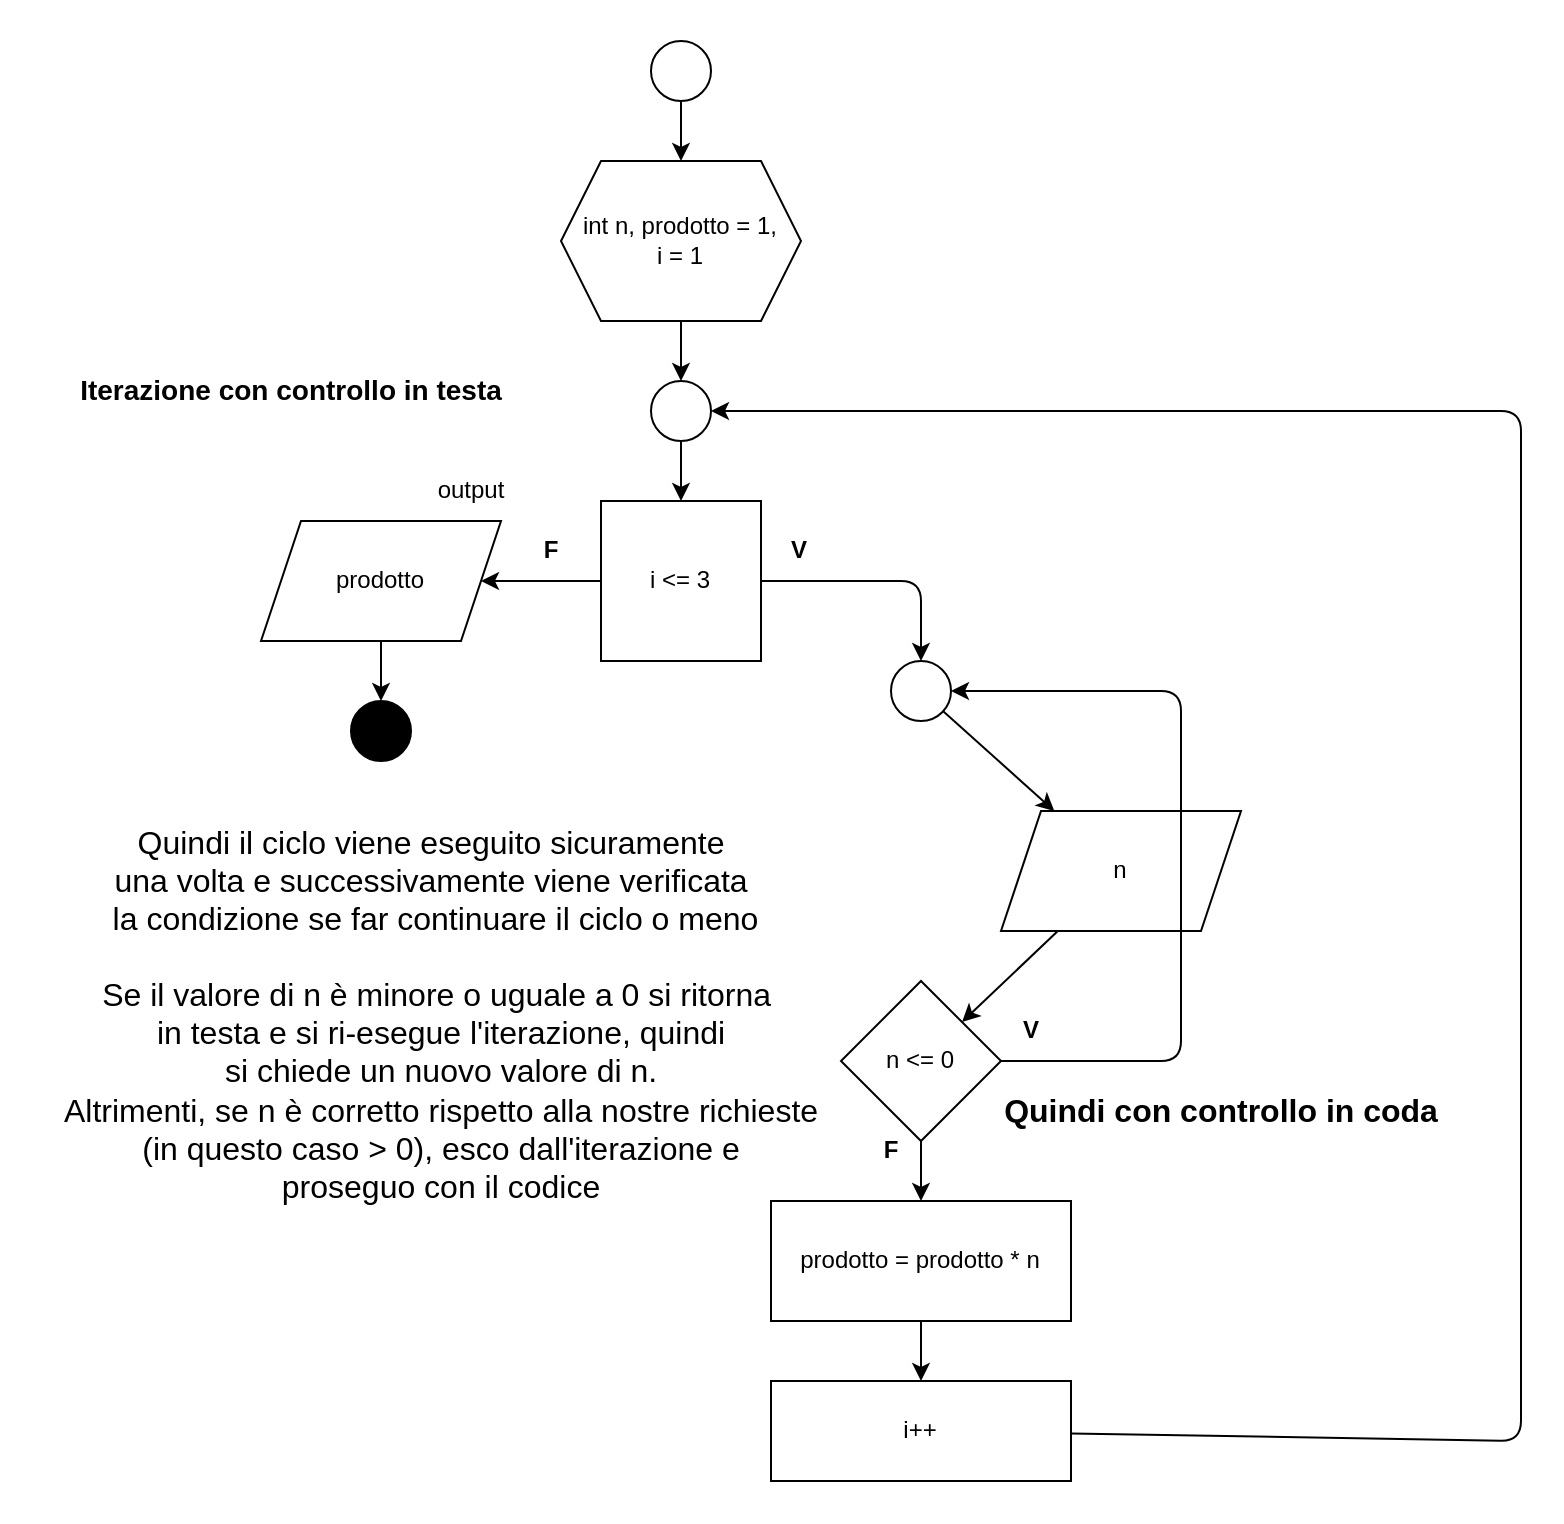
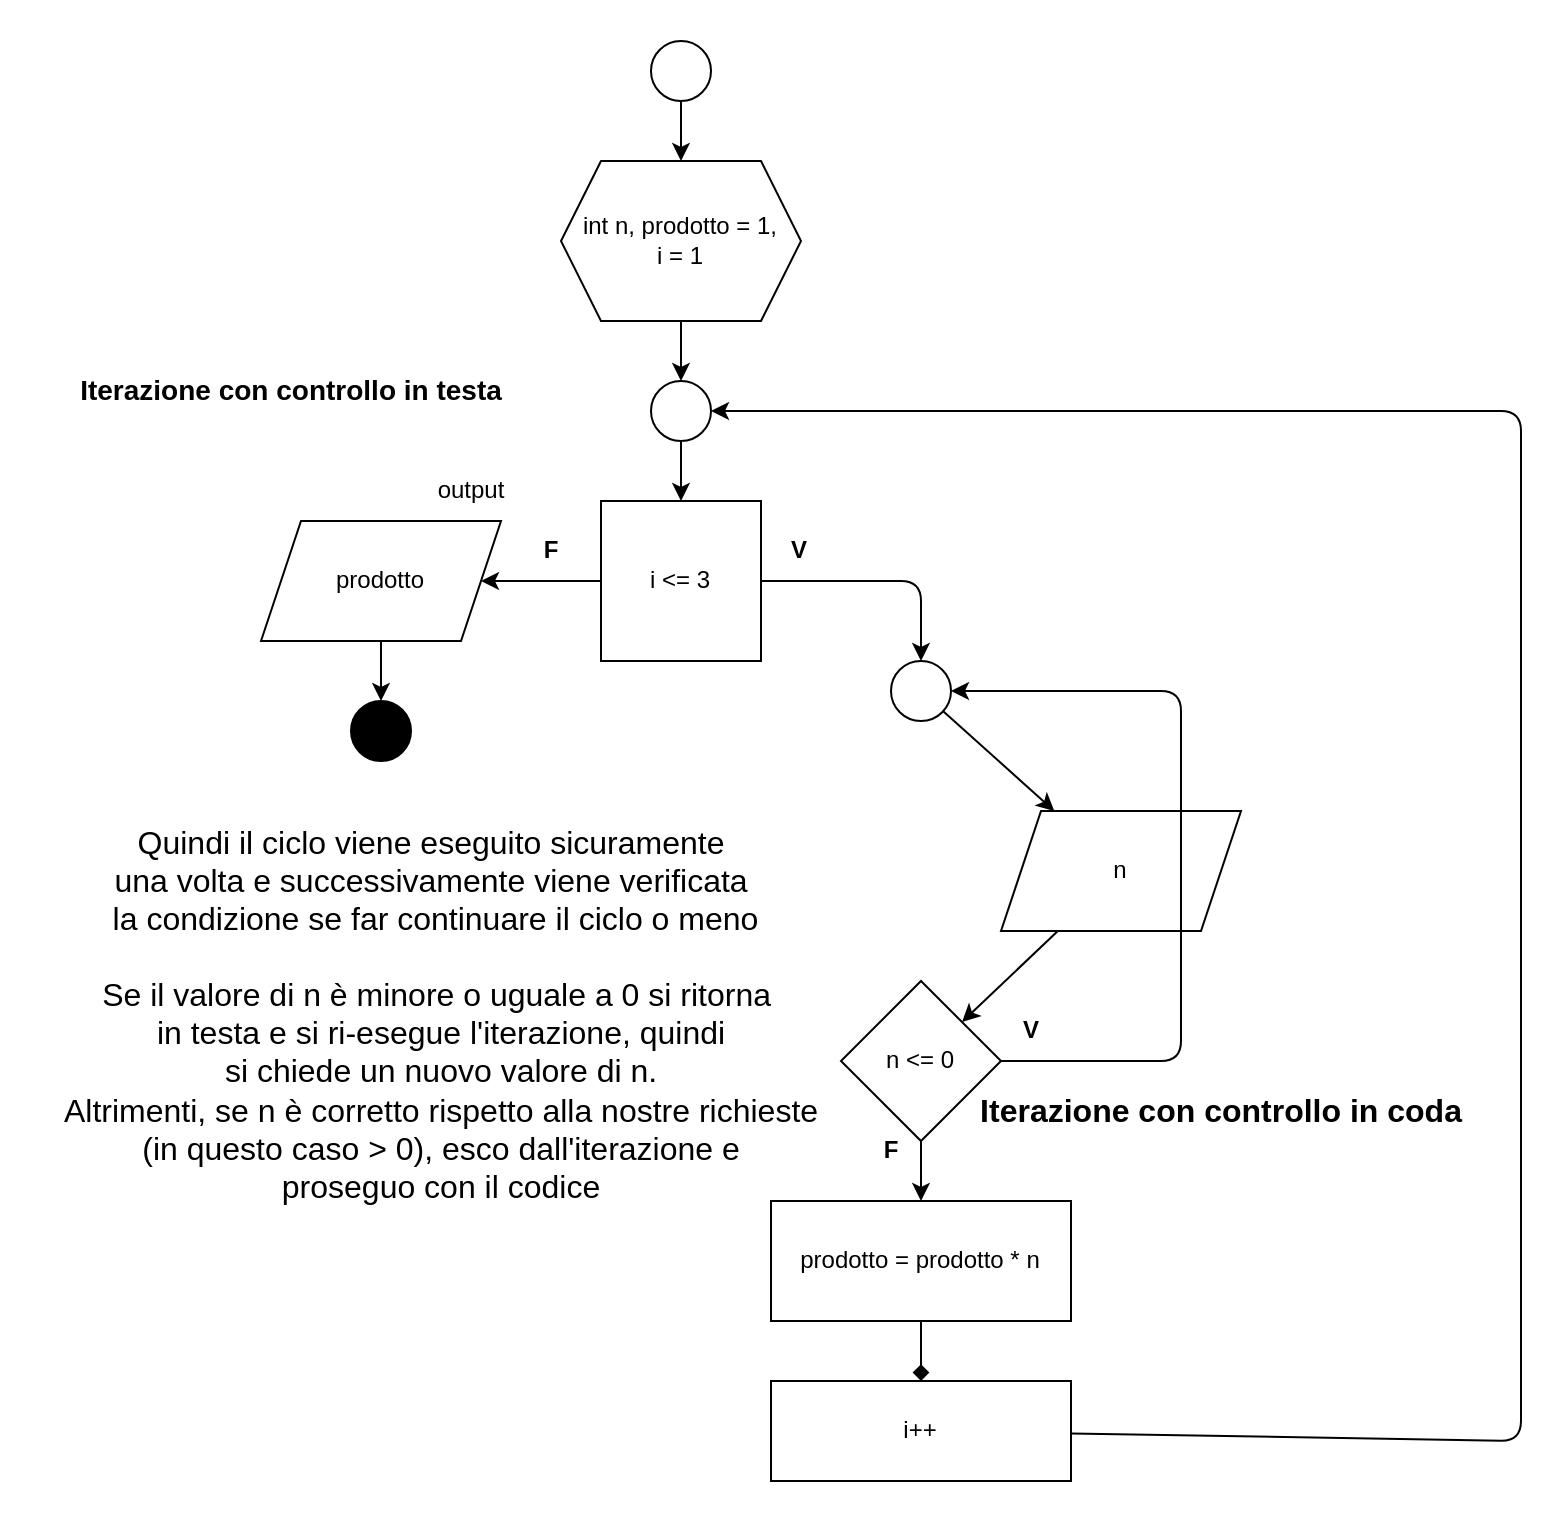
(1222, 1111) -> (1222, 1111)
(921, 1366) -> (921, 1365)
